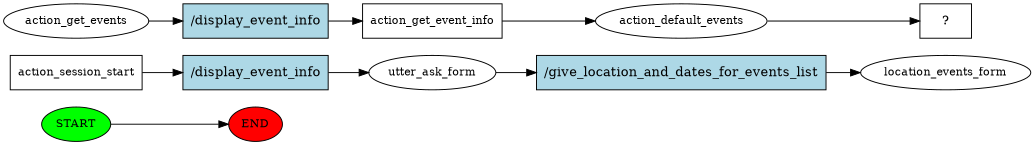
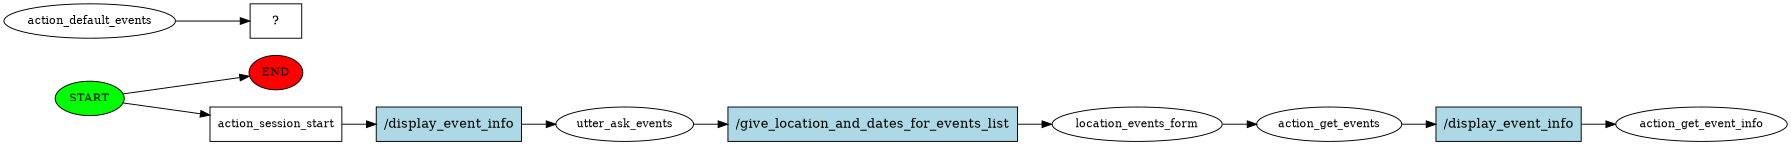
(432, 21) -> (1701, 124)
(544, 21) -> none
(432, 73) -> (625, 124)
none -> (162, 108)
none -> (1235, 124)
